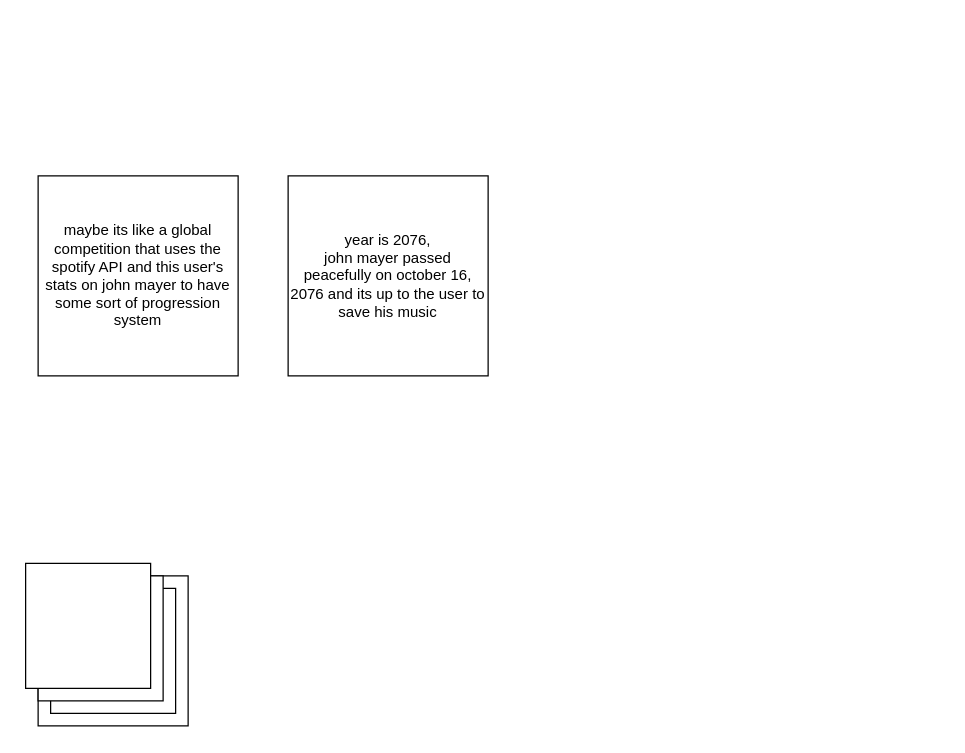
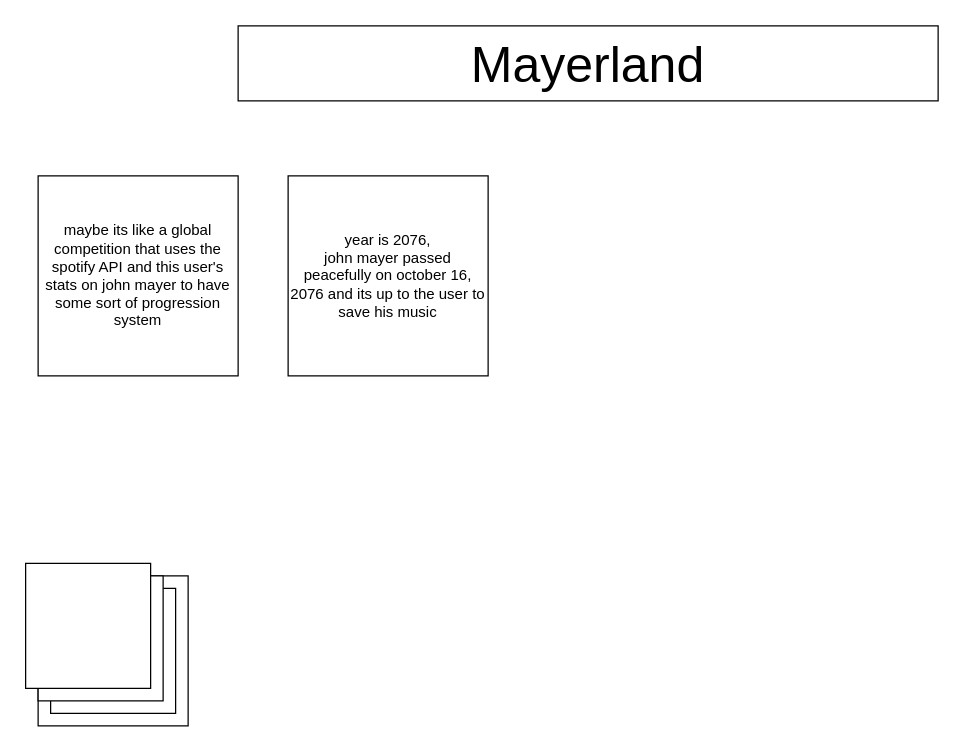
none -> (588, 63)
